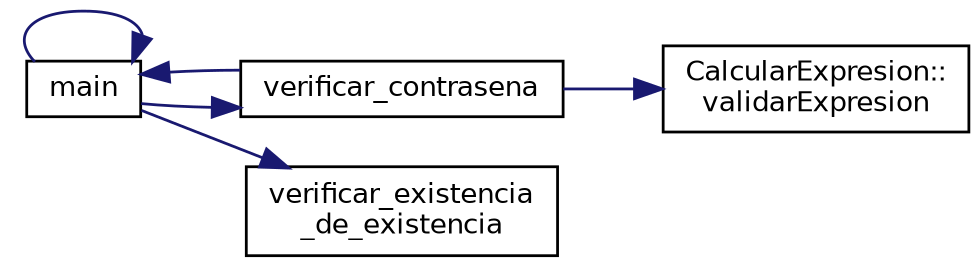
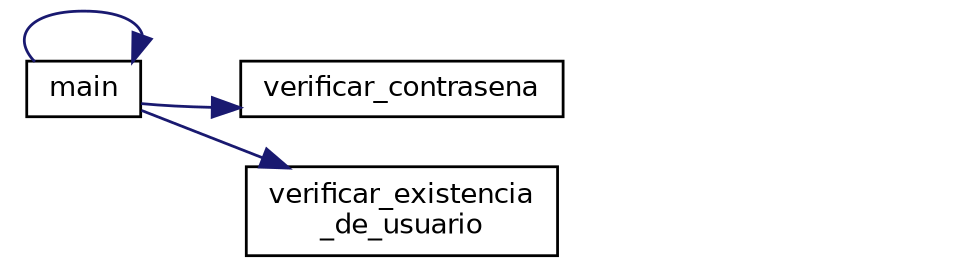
(205, 71) -> none
(816, 89) -> none
(402, 211) -> (402, 211)
